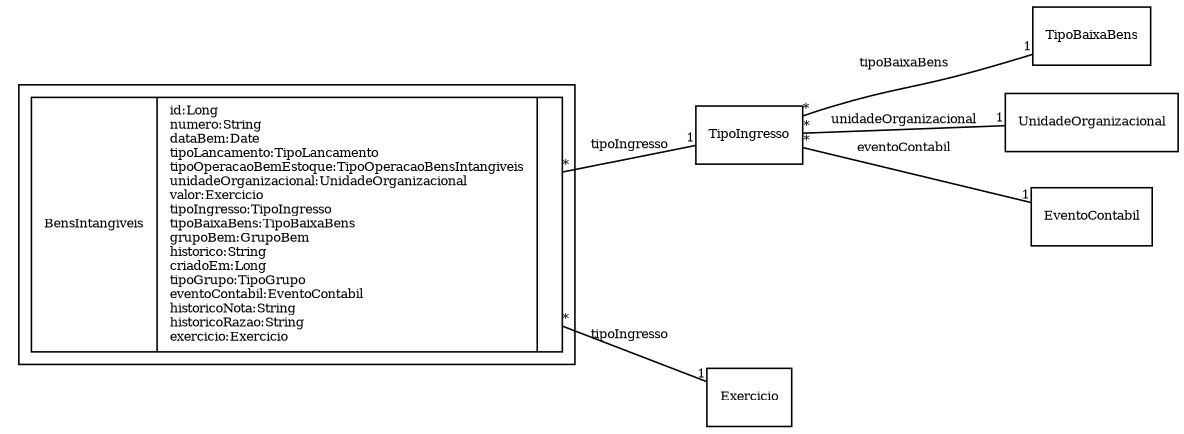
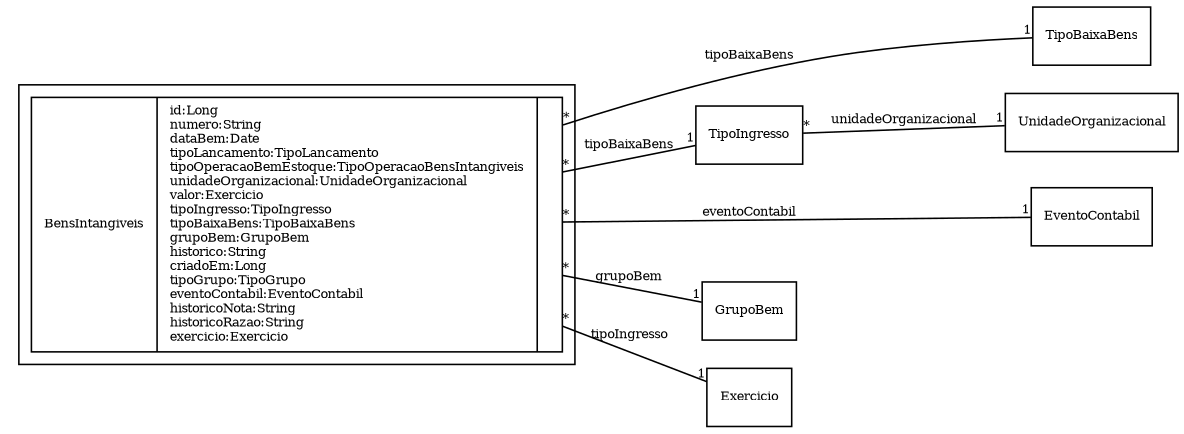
(918, 85) -> (795, 63)
(629, 145) -> (629, 145)
(917, 175) -> (797, 220)
none -> (749, 311)
